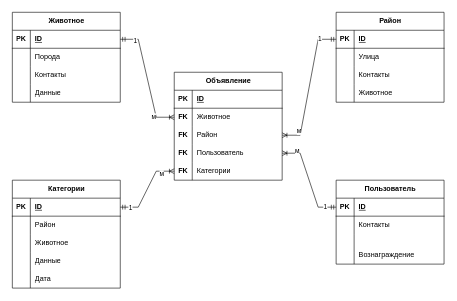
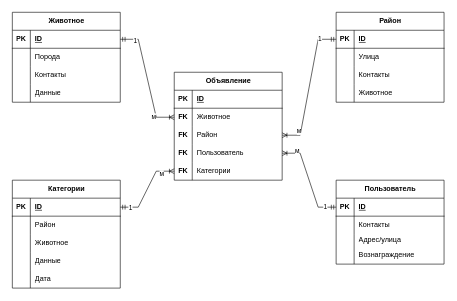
none -> (399, 240)
